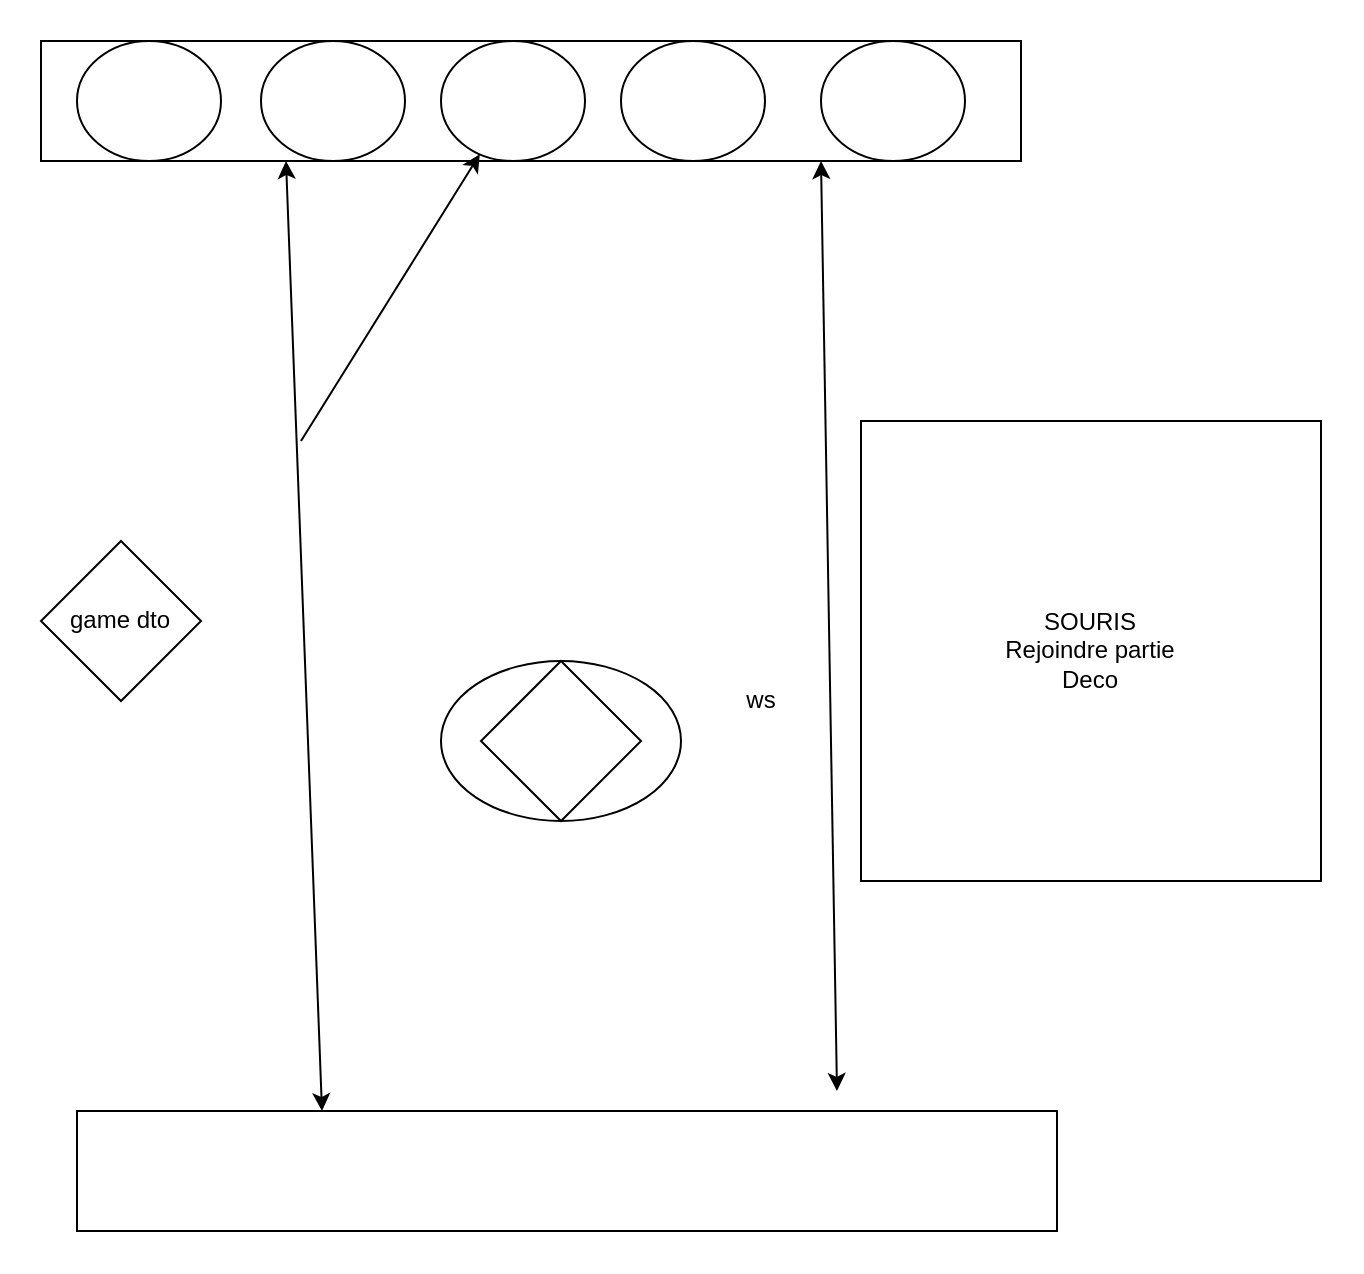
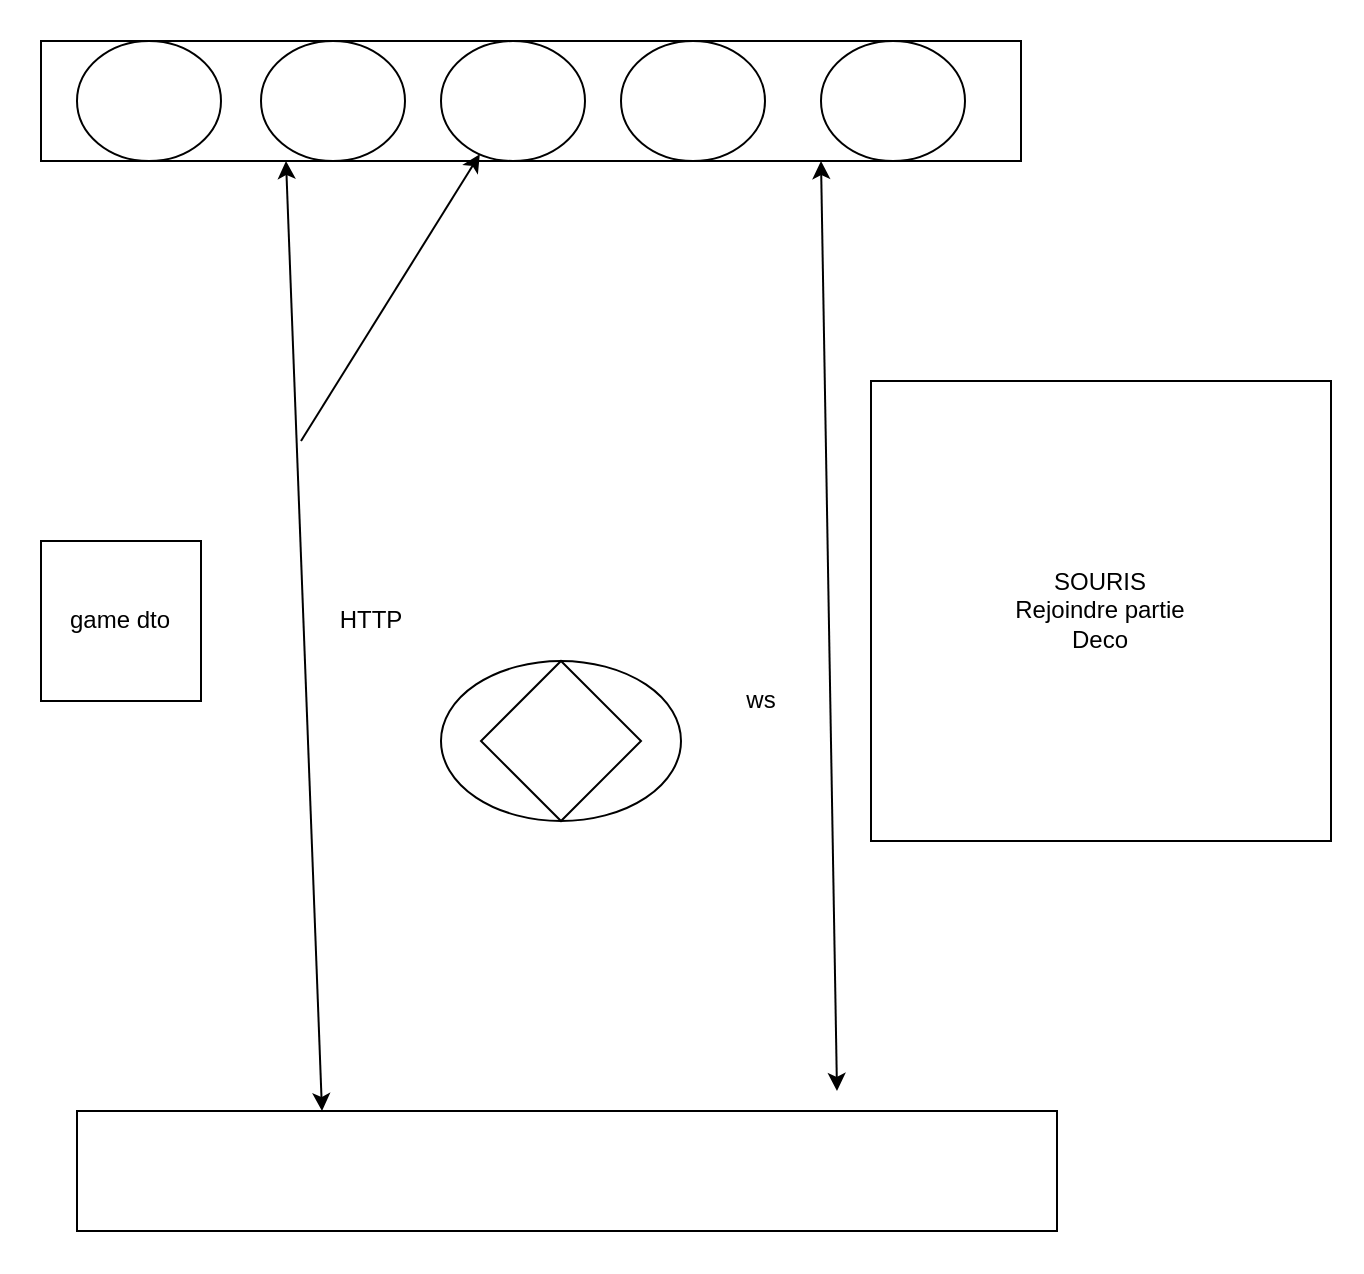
(121, 621) -> (121, 621)
none -> (371, 621)
(1091, 651) -> (1101, 611)
